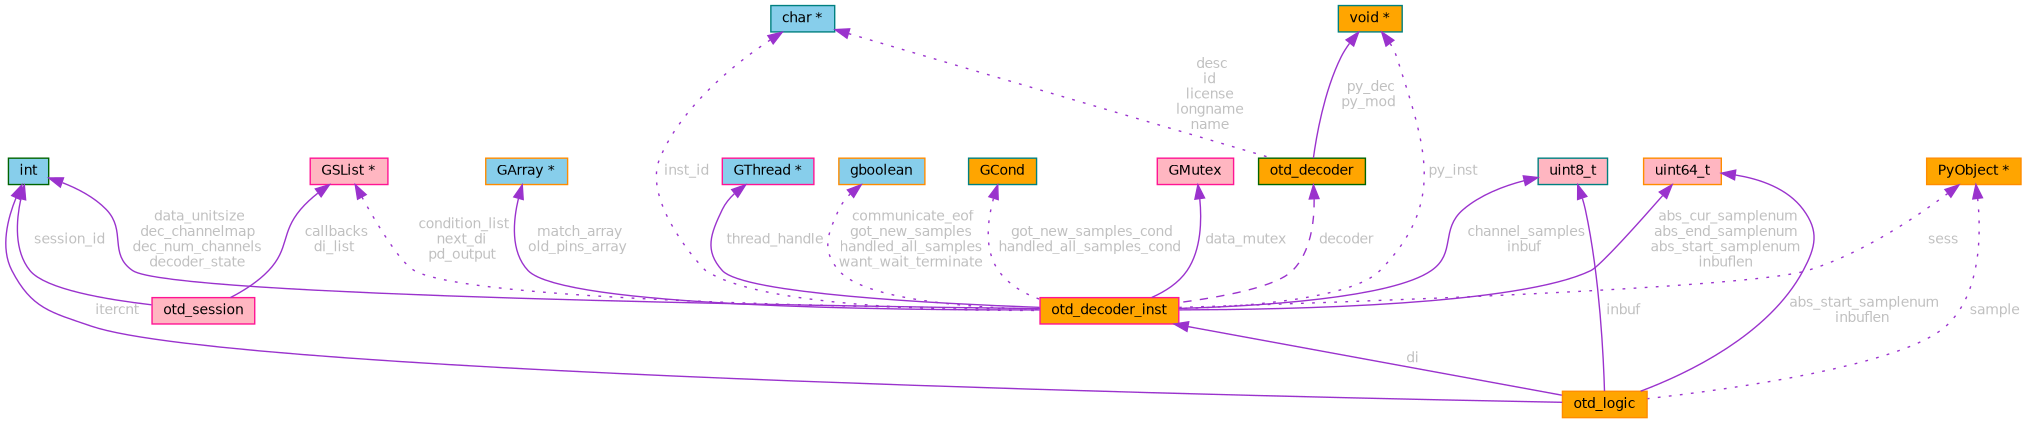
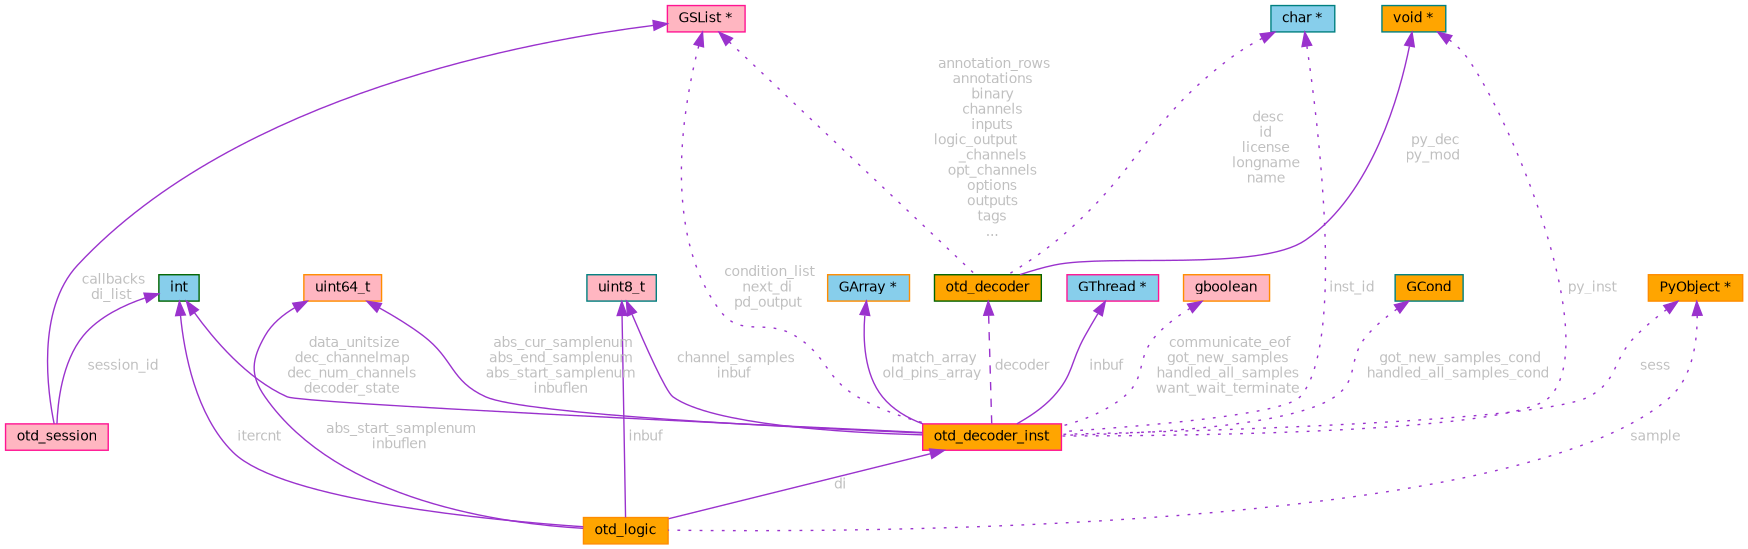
none -> (852, 158)
(882, 171) -> (1227, 288)
(1195, 171) -> none
(773, 240) -> (1104, 366)
